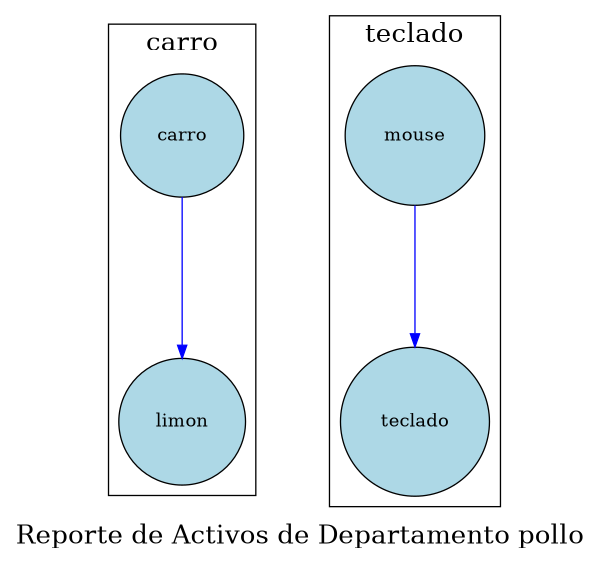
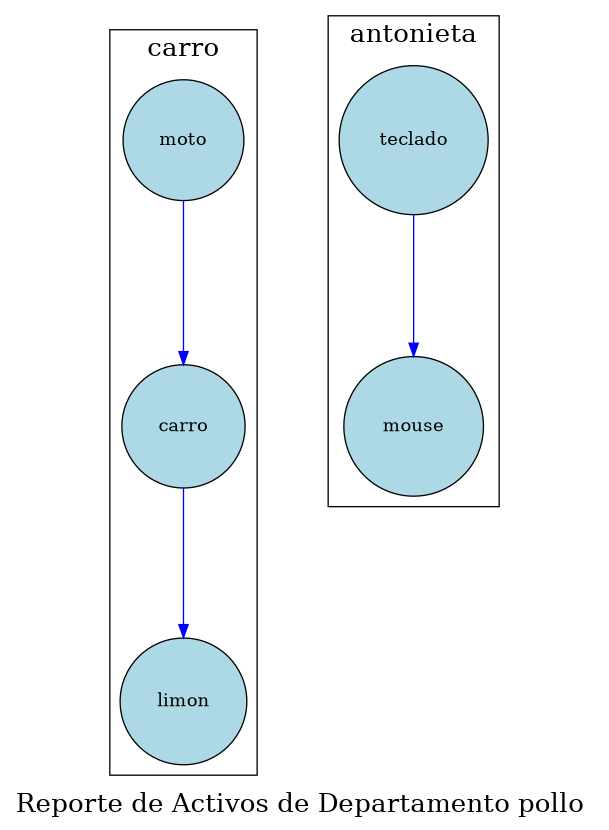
(415, 36) -> (414, 36)
none -> (183, 140)
(415, 269) -> (414, 279)
